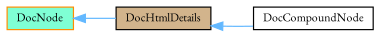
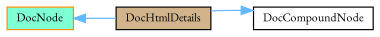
(238, 26) -> (226, 10)
